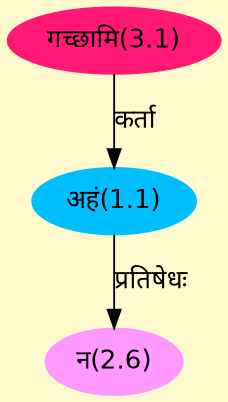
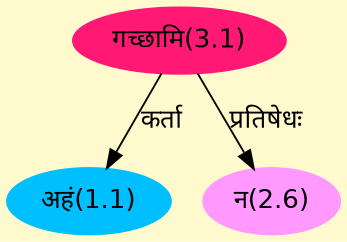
(114, 272) -> (221, 113)
